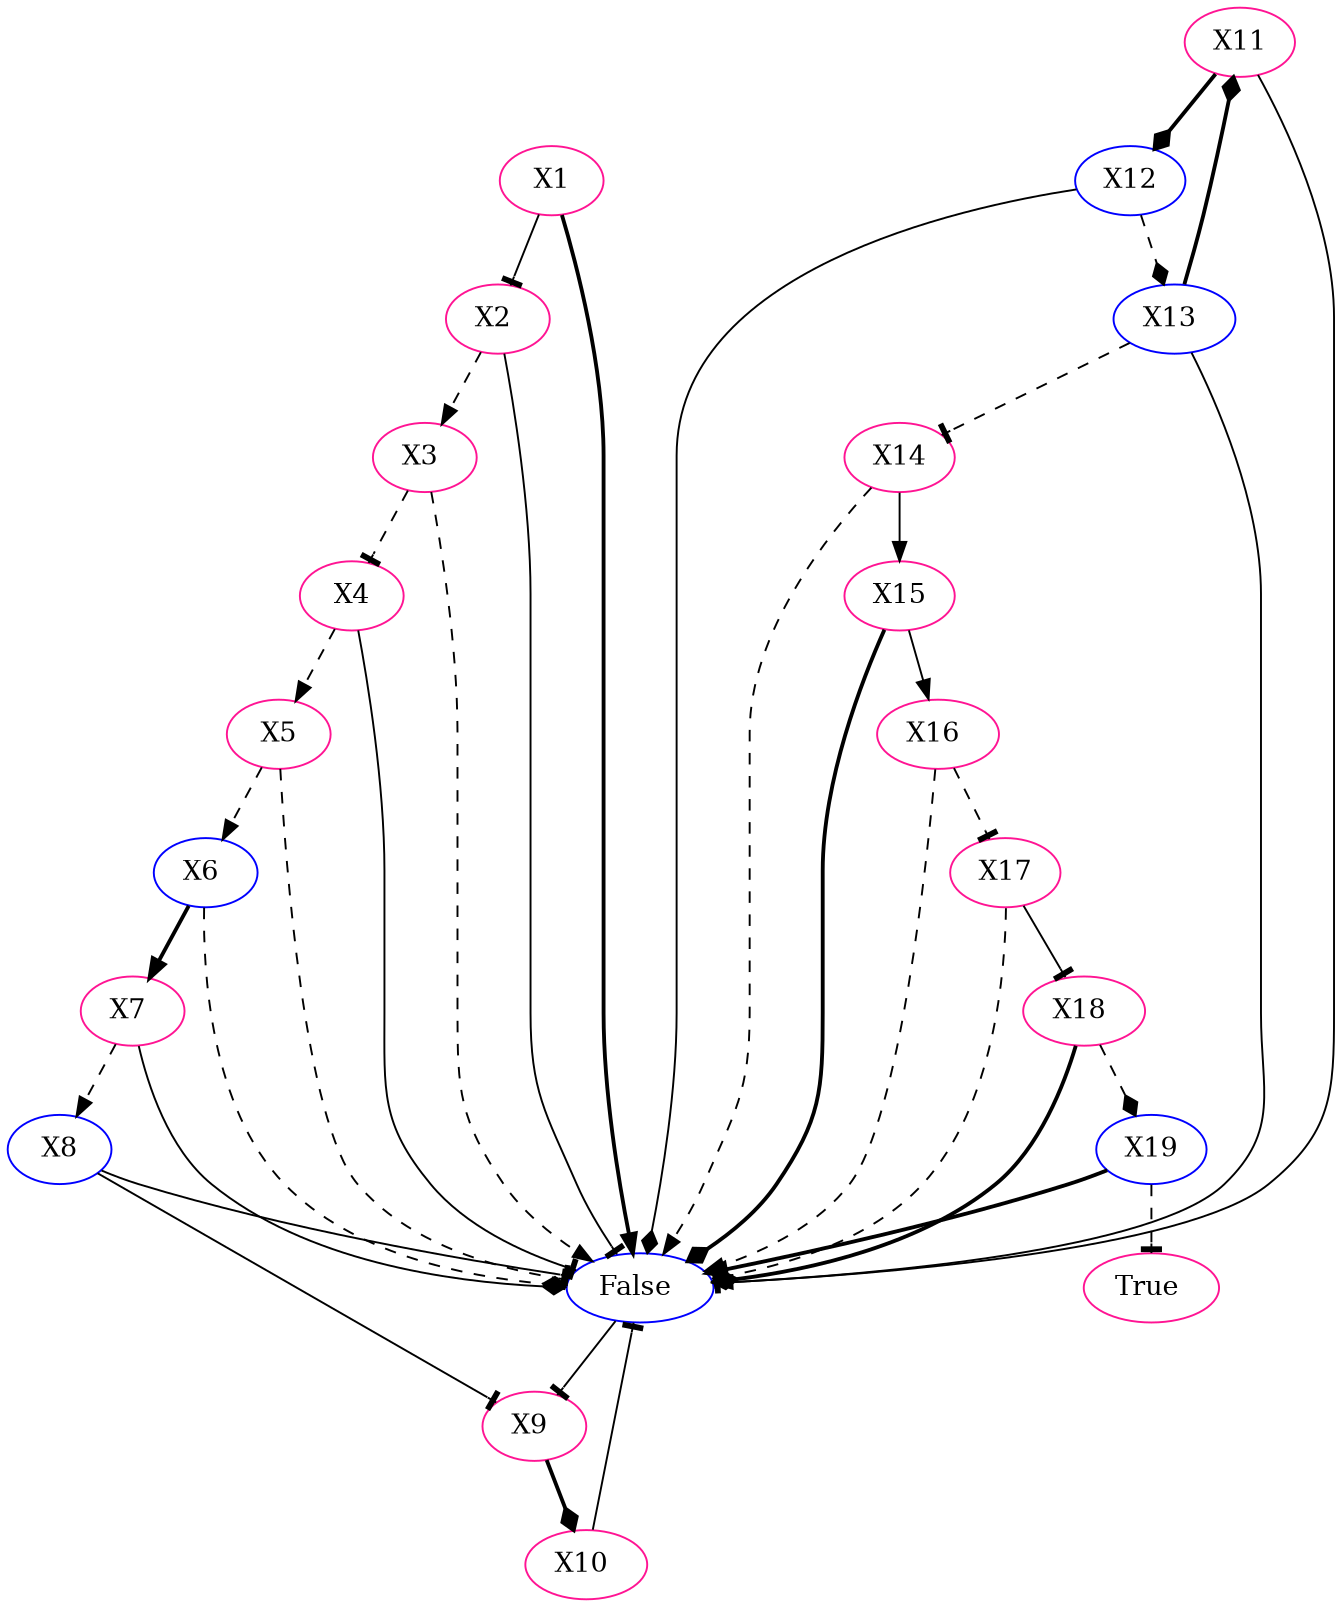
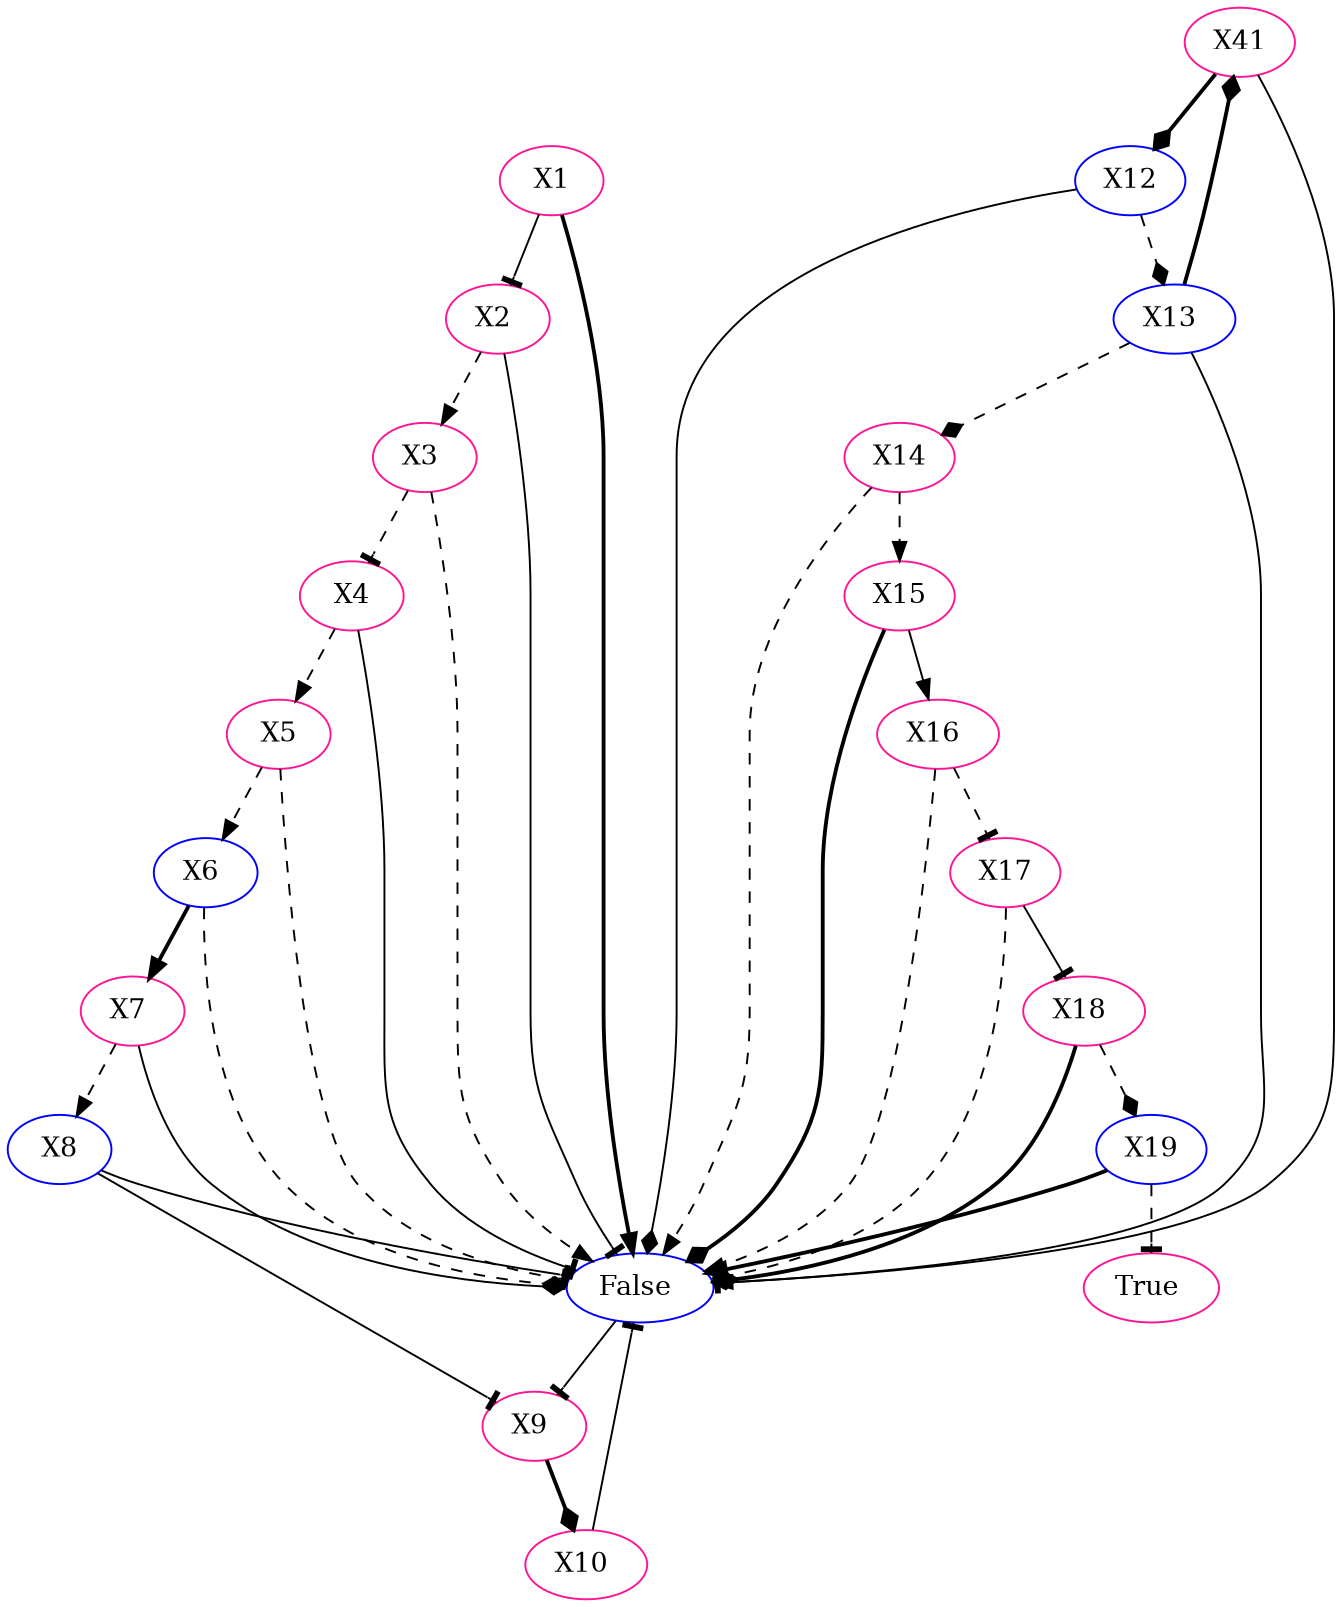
(1240, 42) -> (1240, 42)
(1040, 387) -> (1046, 384)
(900, 517) -> (900, 517)
